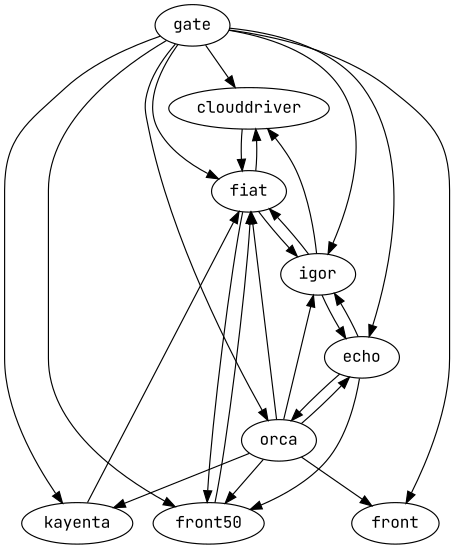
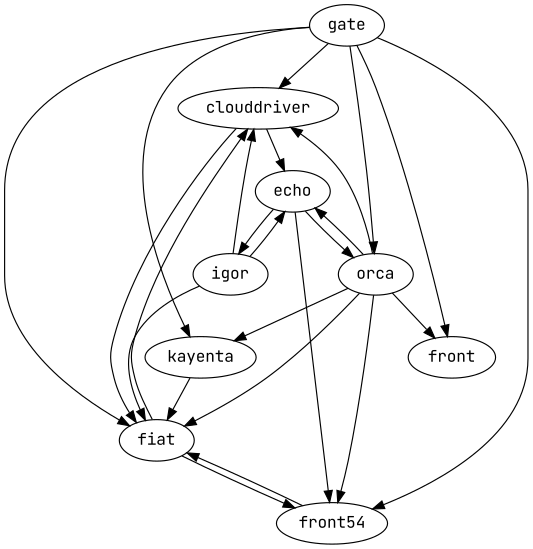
(348, 103) -> none
(384, 131) -> (273, 145)
(273, 230) -> none
(297, 363) -> (349, 186)
(209, 523) -> (332, 523)
